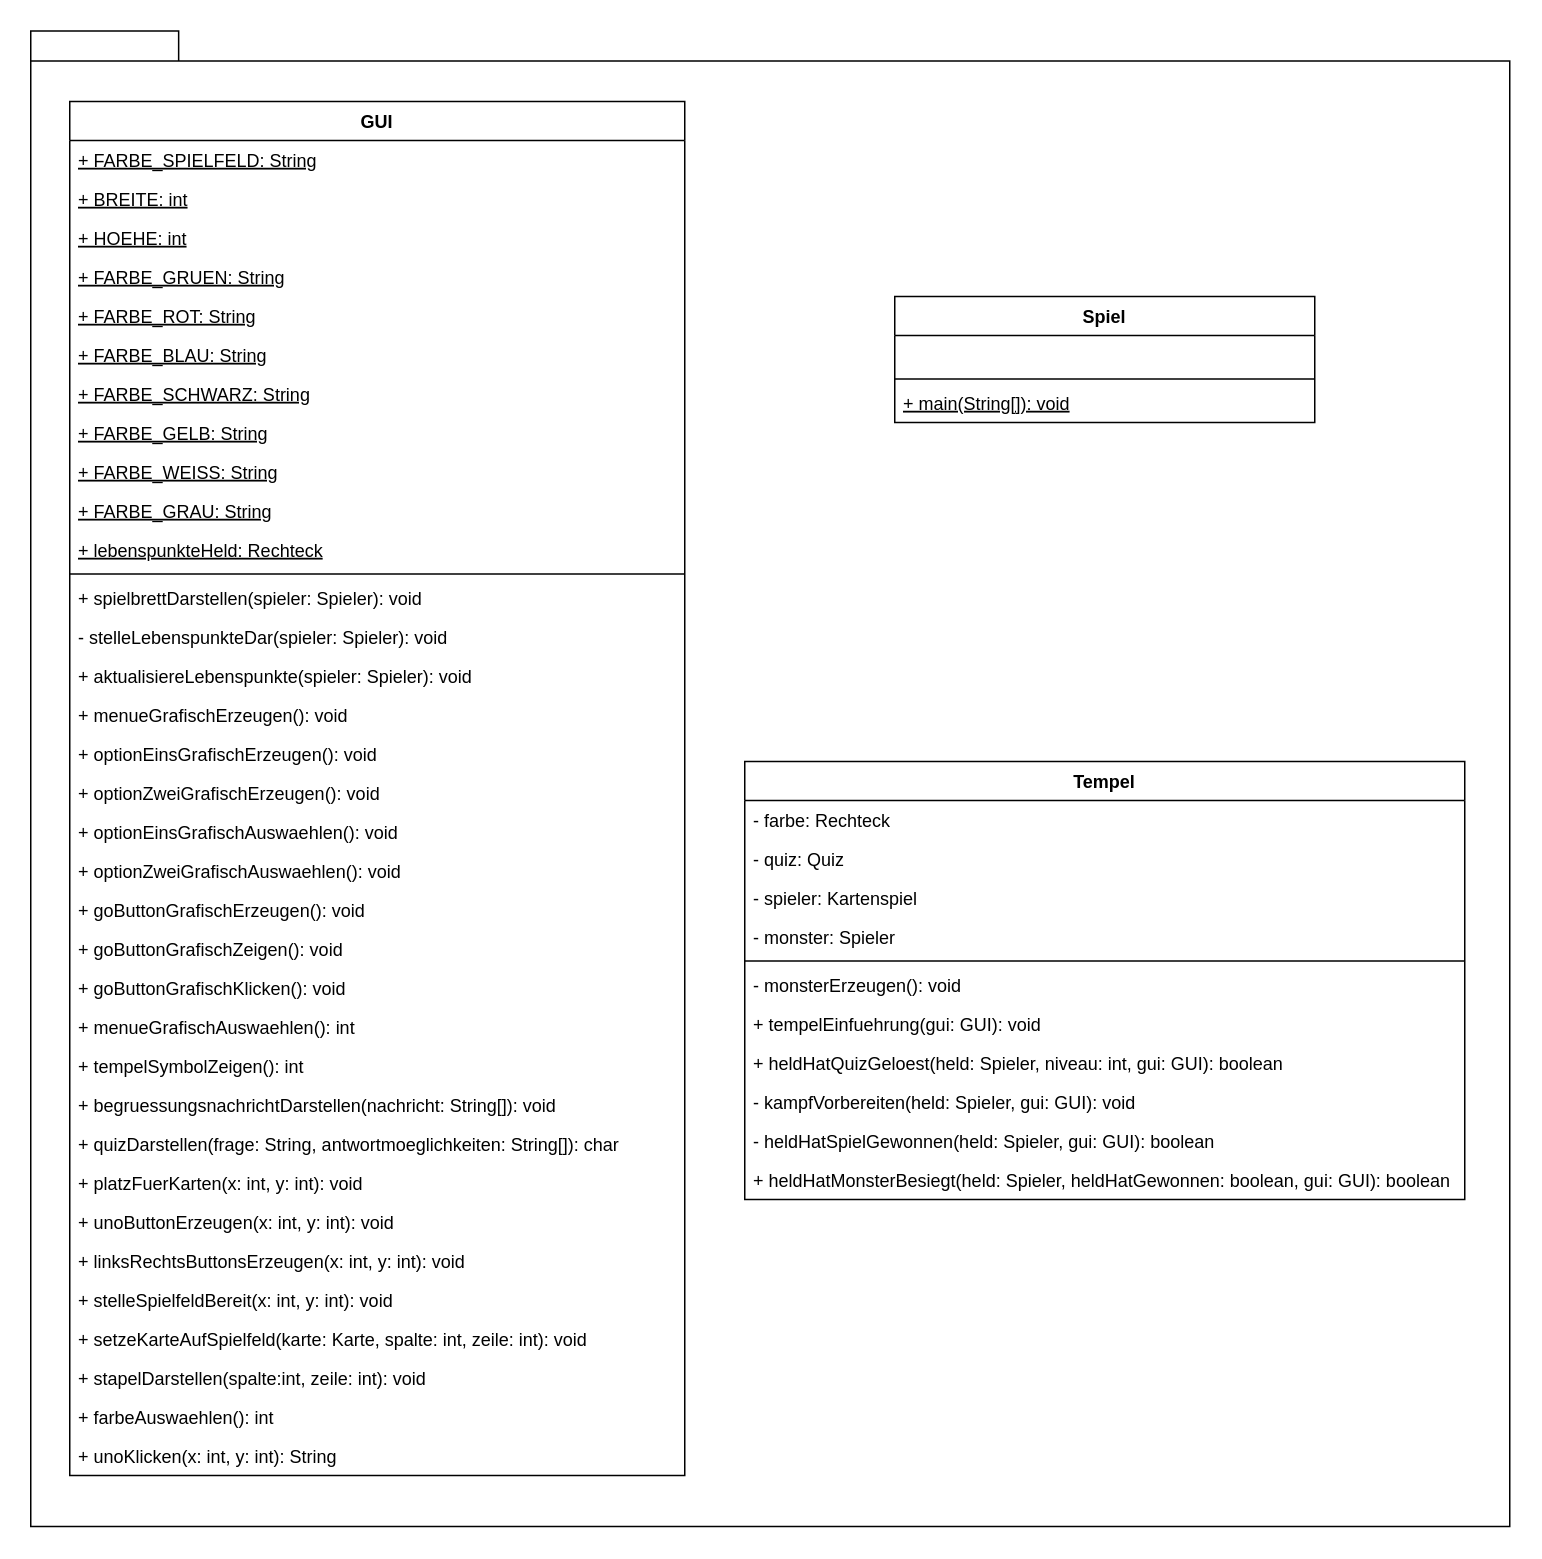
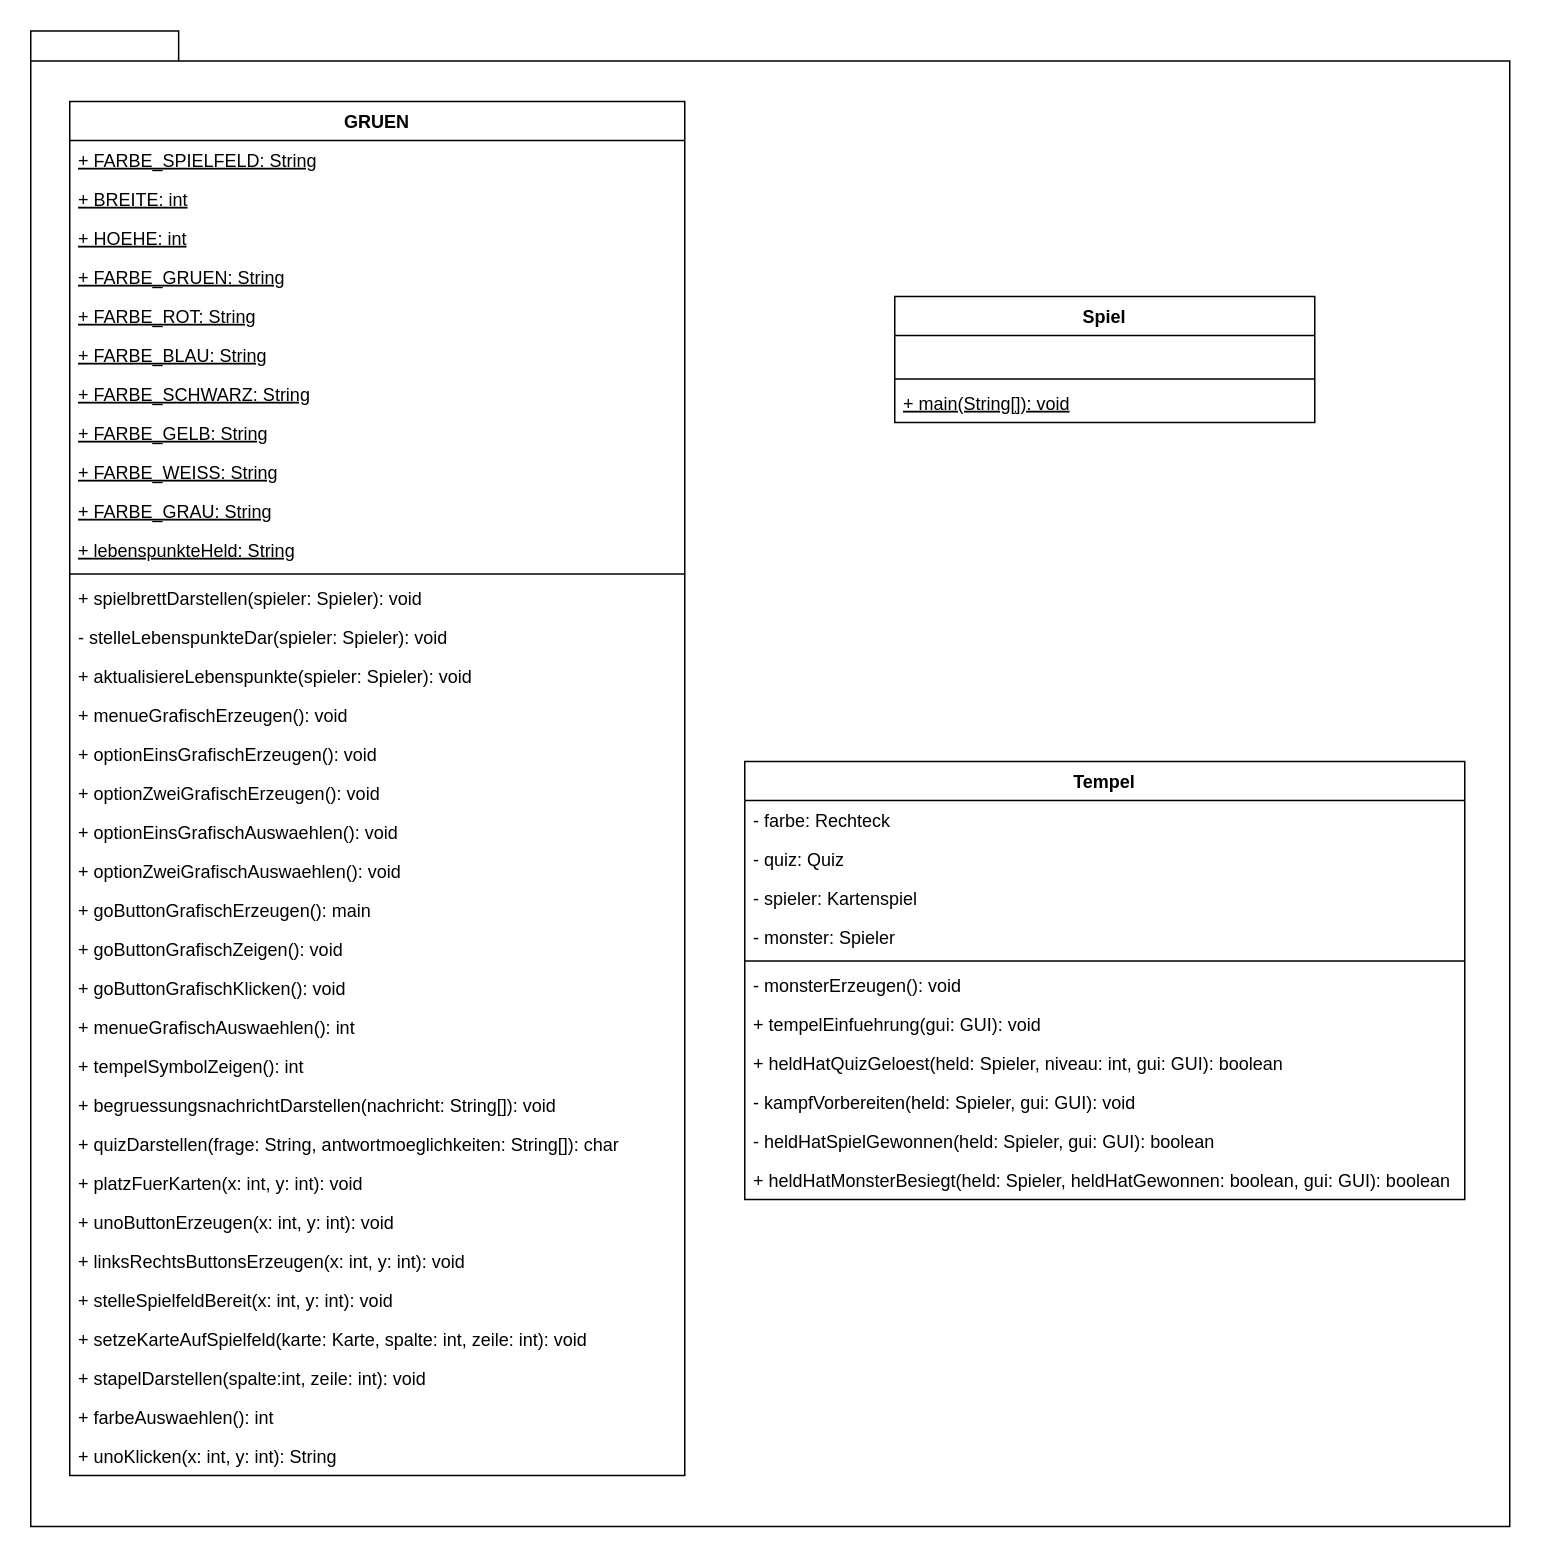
(377, 122) -> (377, 122)
(207, 551) -> (195, 551)
(238, 911) -> (238, 911)
